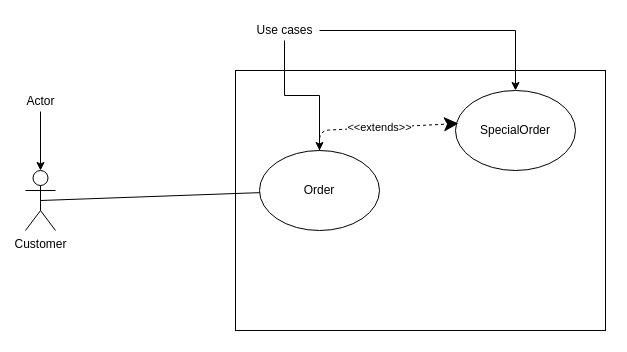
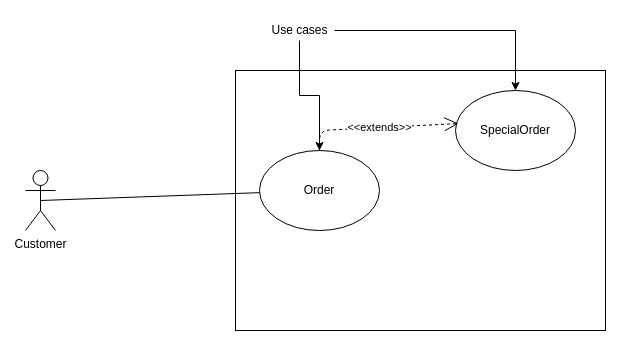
(285, 31) -> (300, 31)
(41, 102) -> none
(446, 124) -> (450, 124)
(41, 138) -> none
